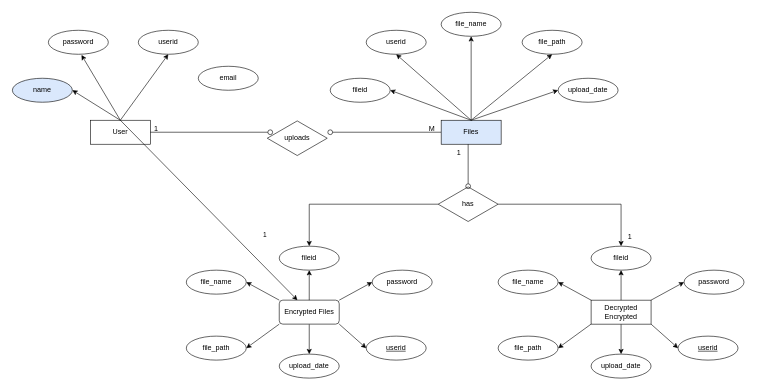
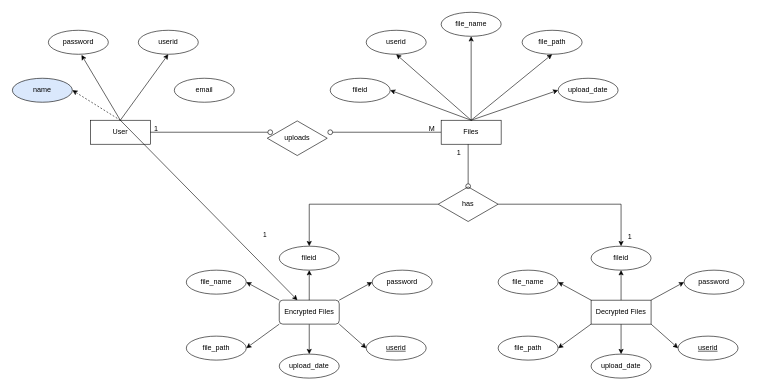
(228, 78) -> (204, 90)
(96, 105) -> (96, 105)
(471, 132) -> (471, 132)
(621, 312) -> (621, 312)
